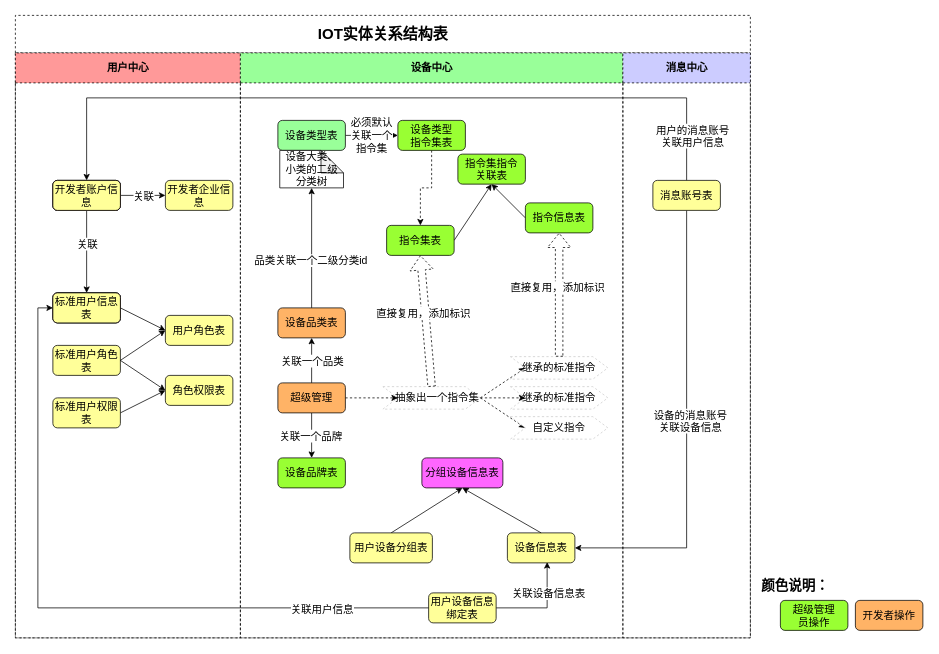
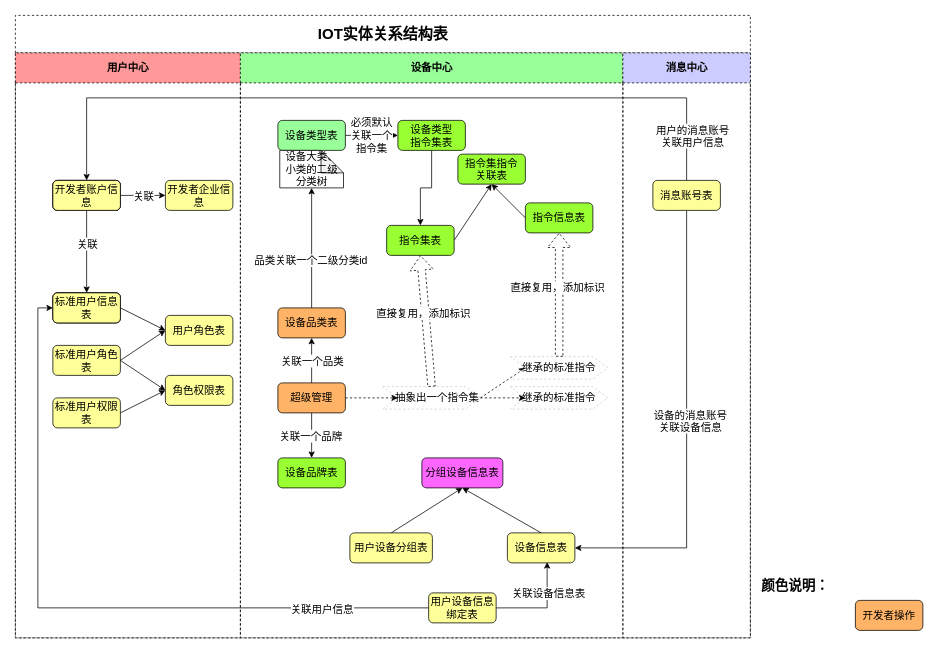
(429, 188) -> (429, 188)
(501, 412) -> none
(559, 428) -> none
(814, 615) -> none
